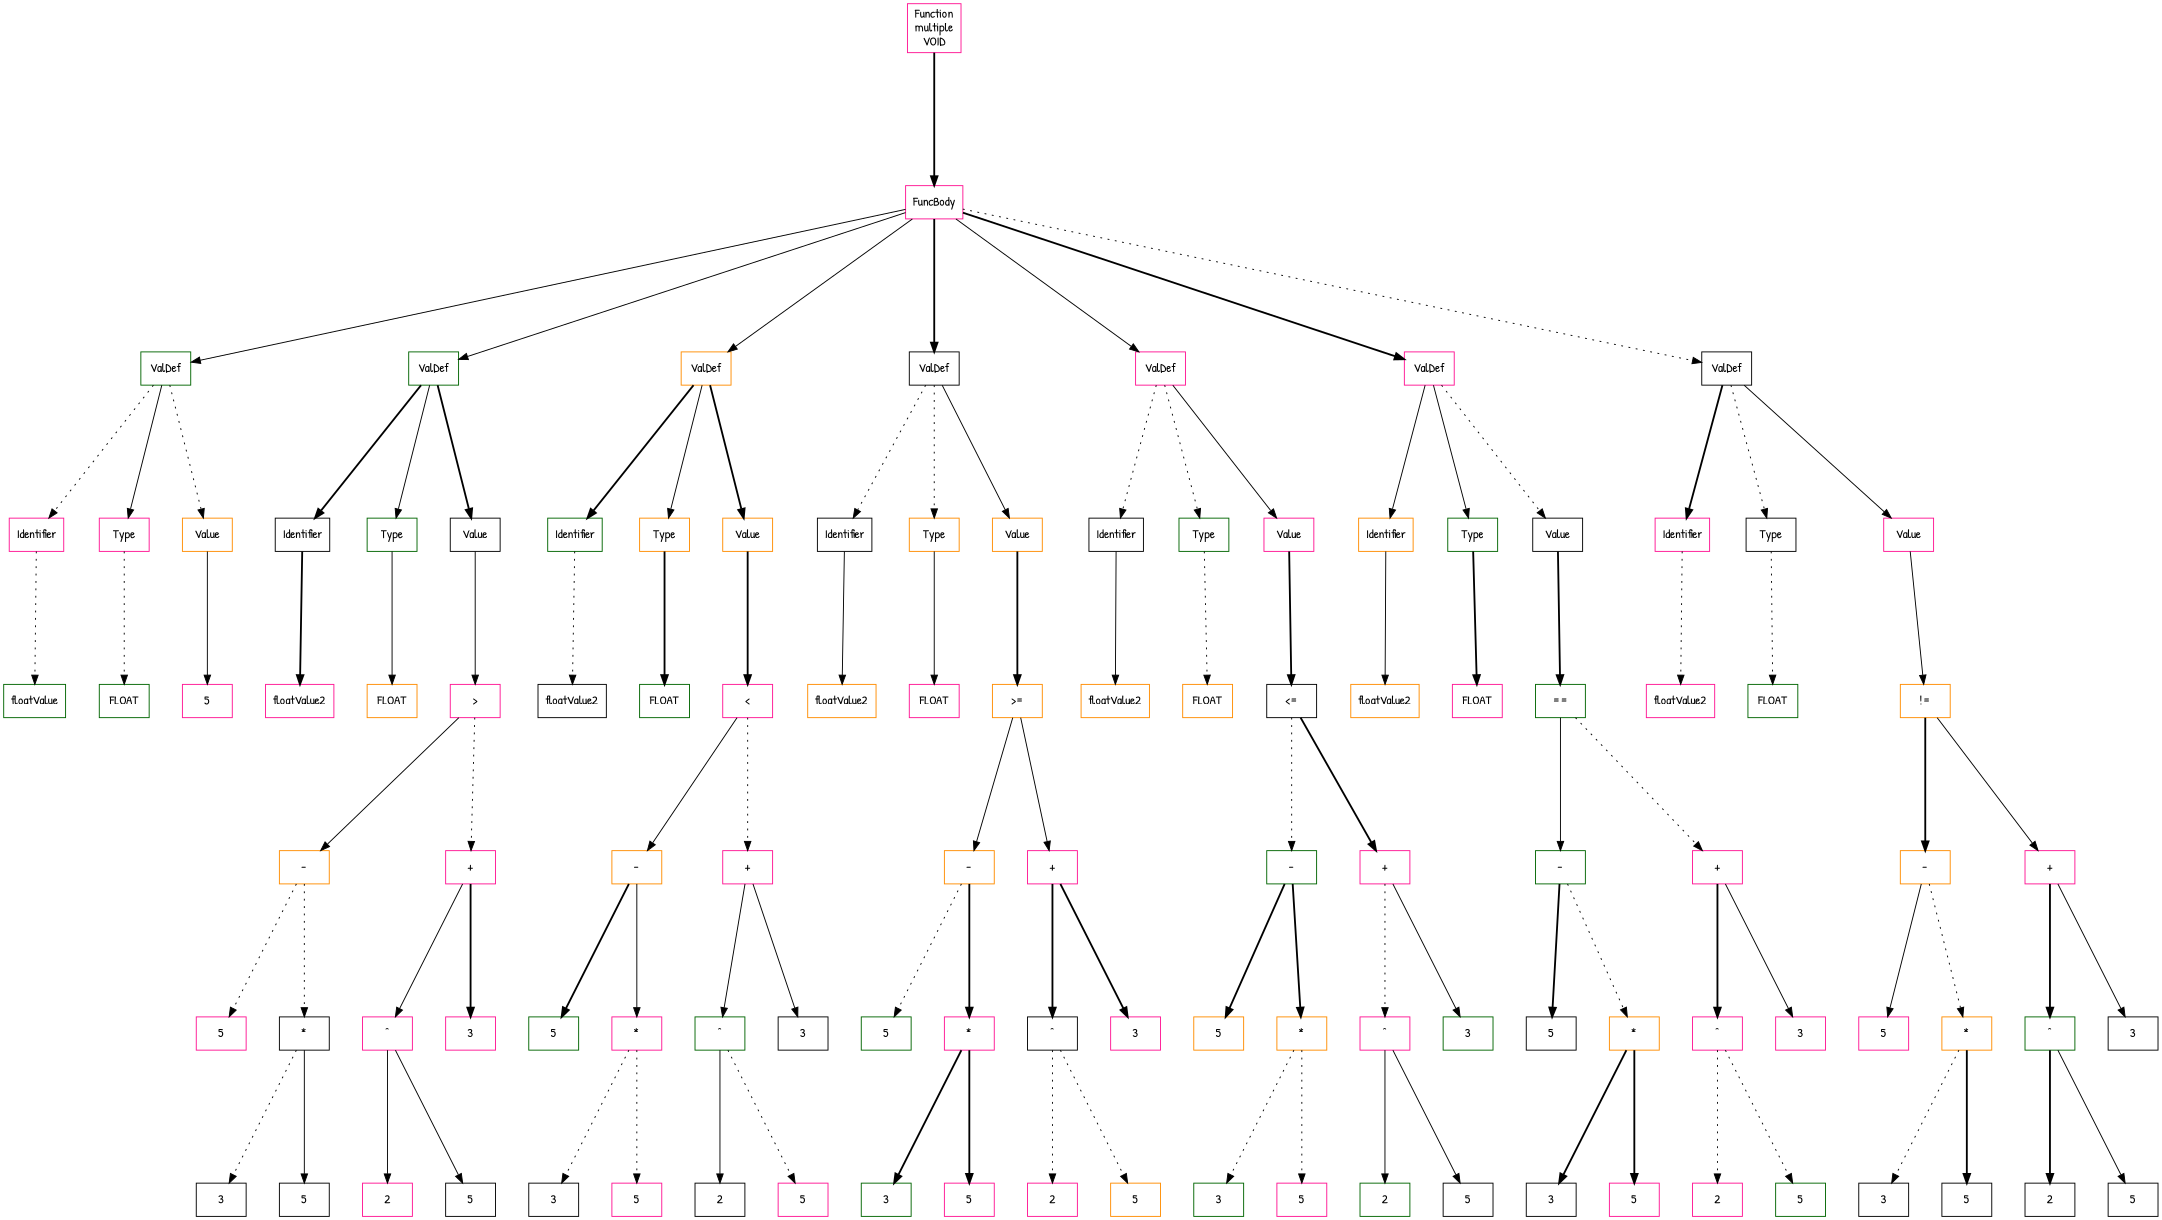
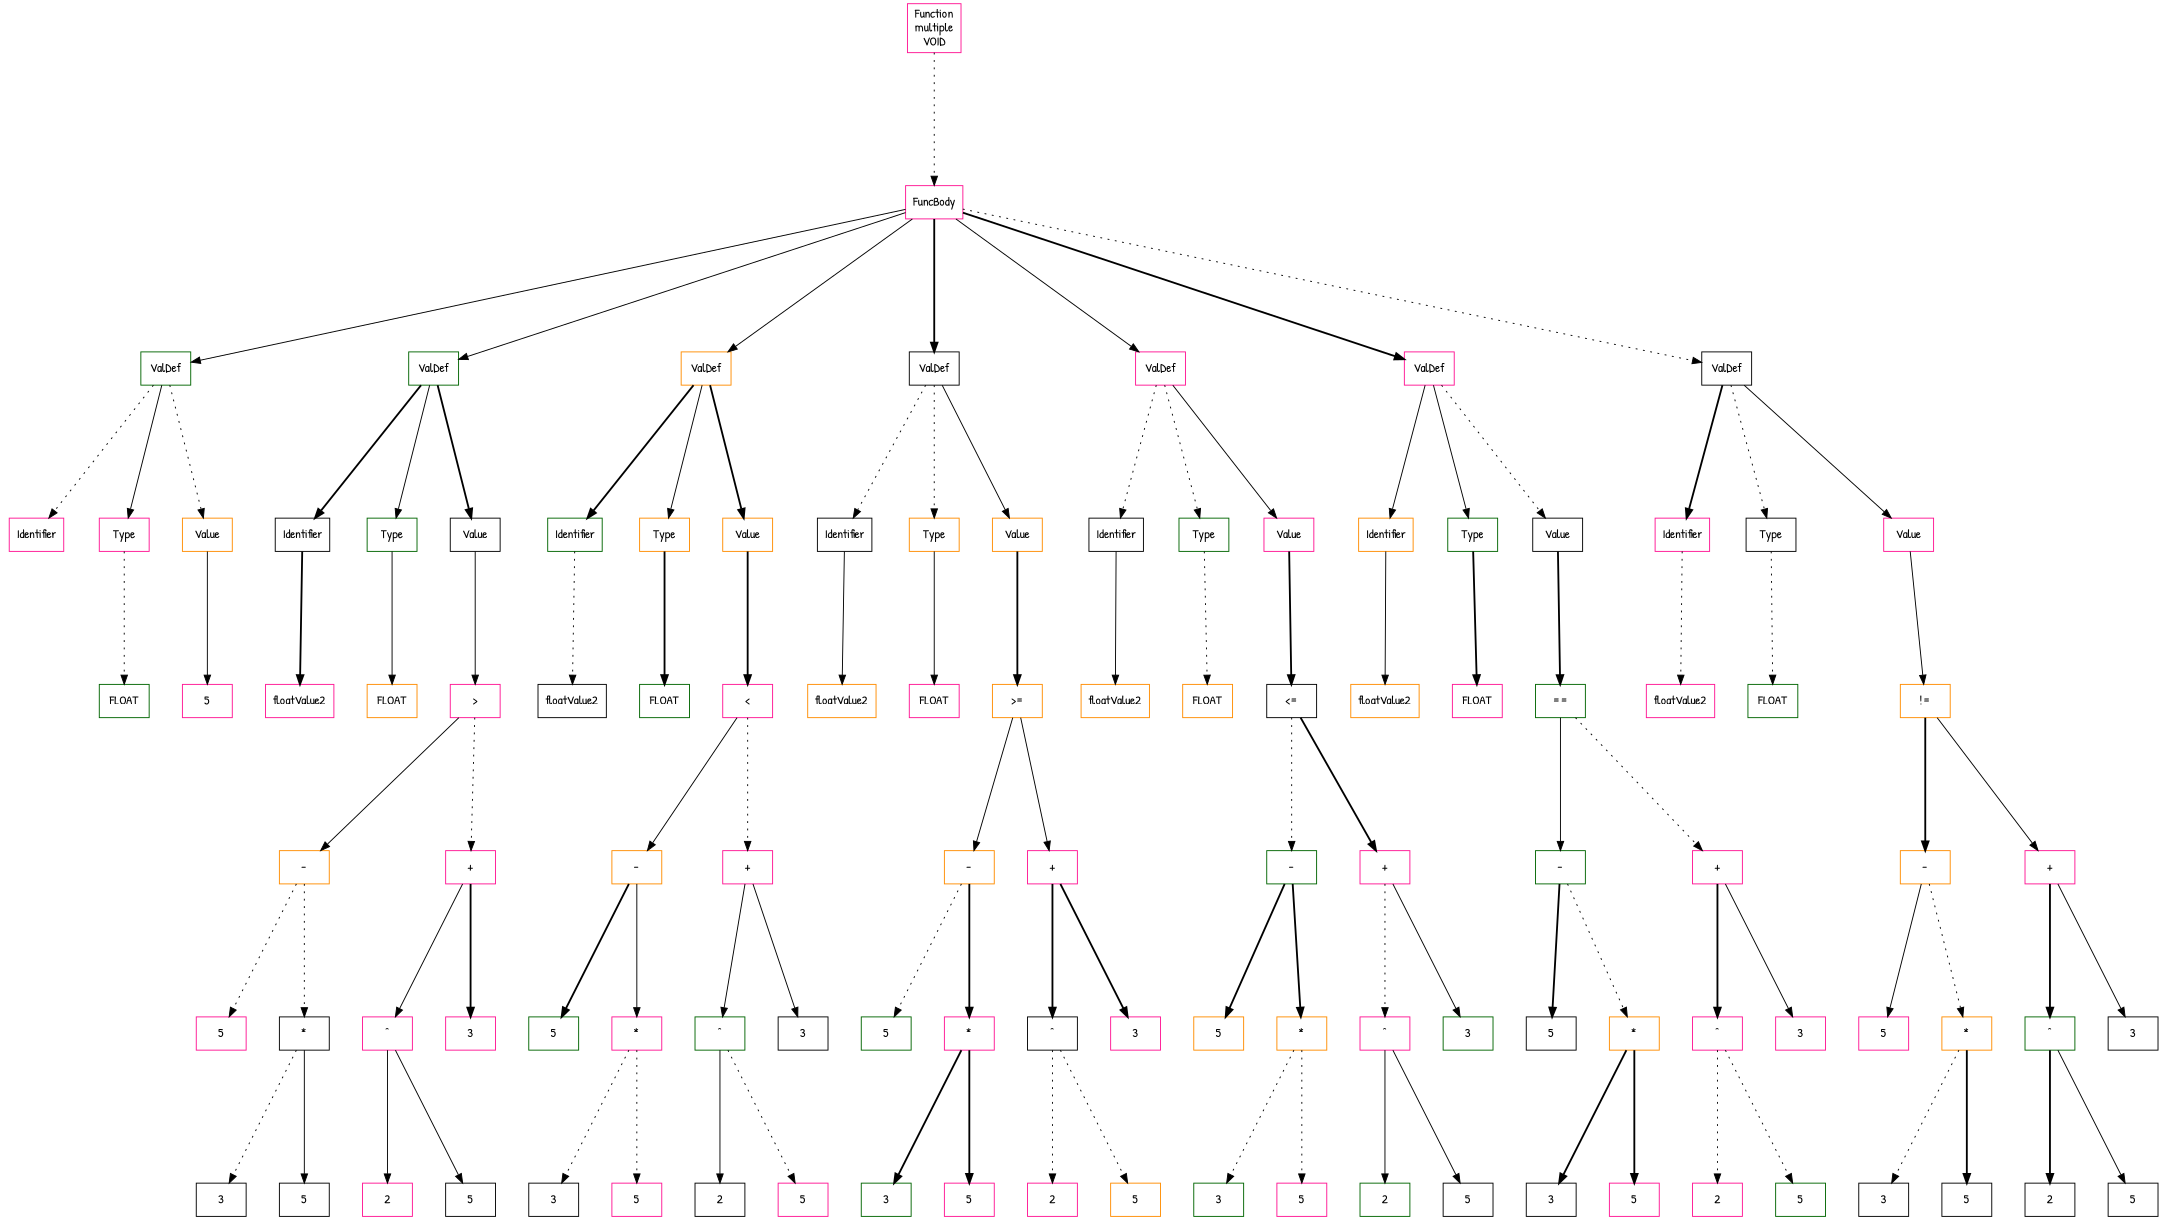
(934, 114) -> (934, 114)
(35, 701) -> none
